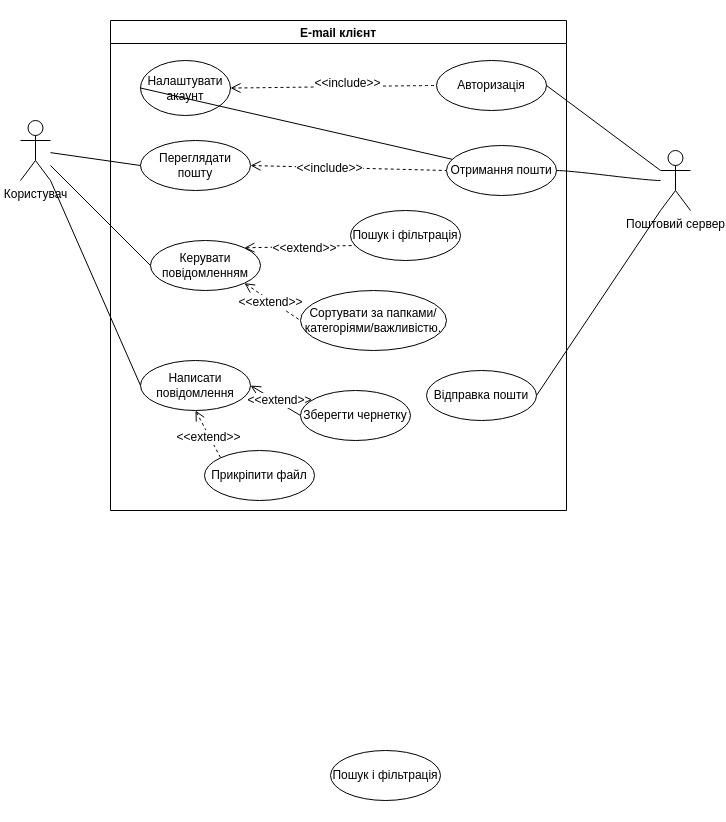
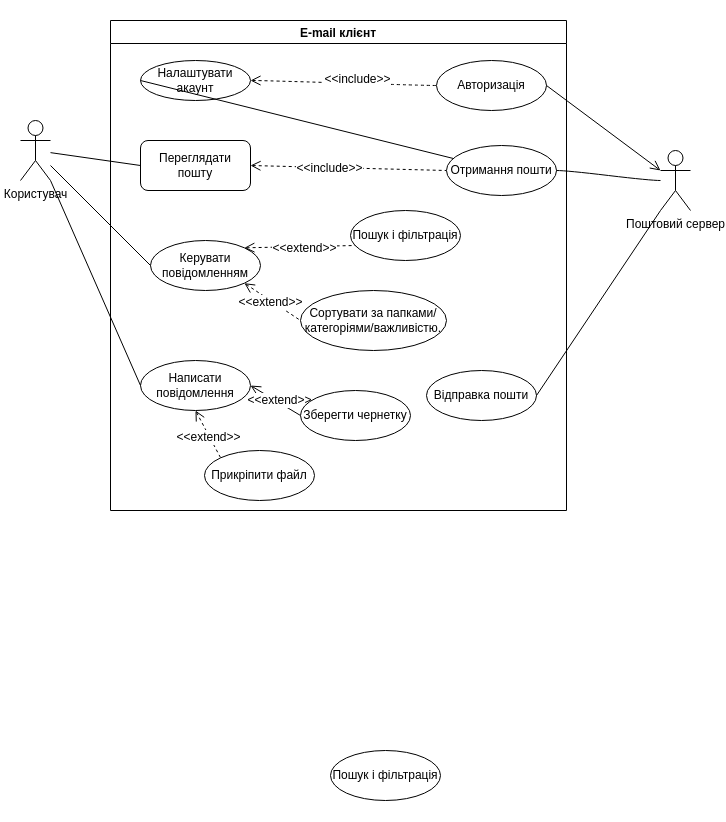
(186, 88) -> (196, 81)
(196, 166) -> (196, 166)
(656, 167) -> (656, 167)
